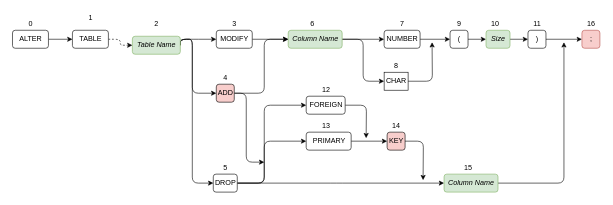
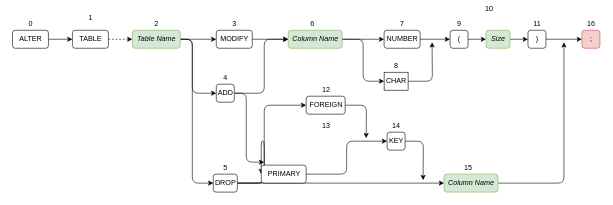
(495, 24) -> (489, 9)
(156, 45) -> (156, 39)
(225, 93) -> (225, 93)
(329, 141) -> (284, 174)
(396, 141) -> (396, 141)
